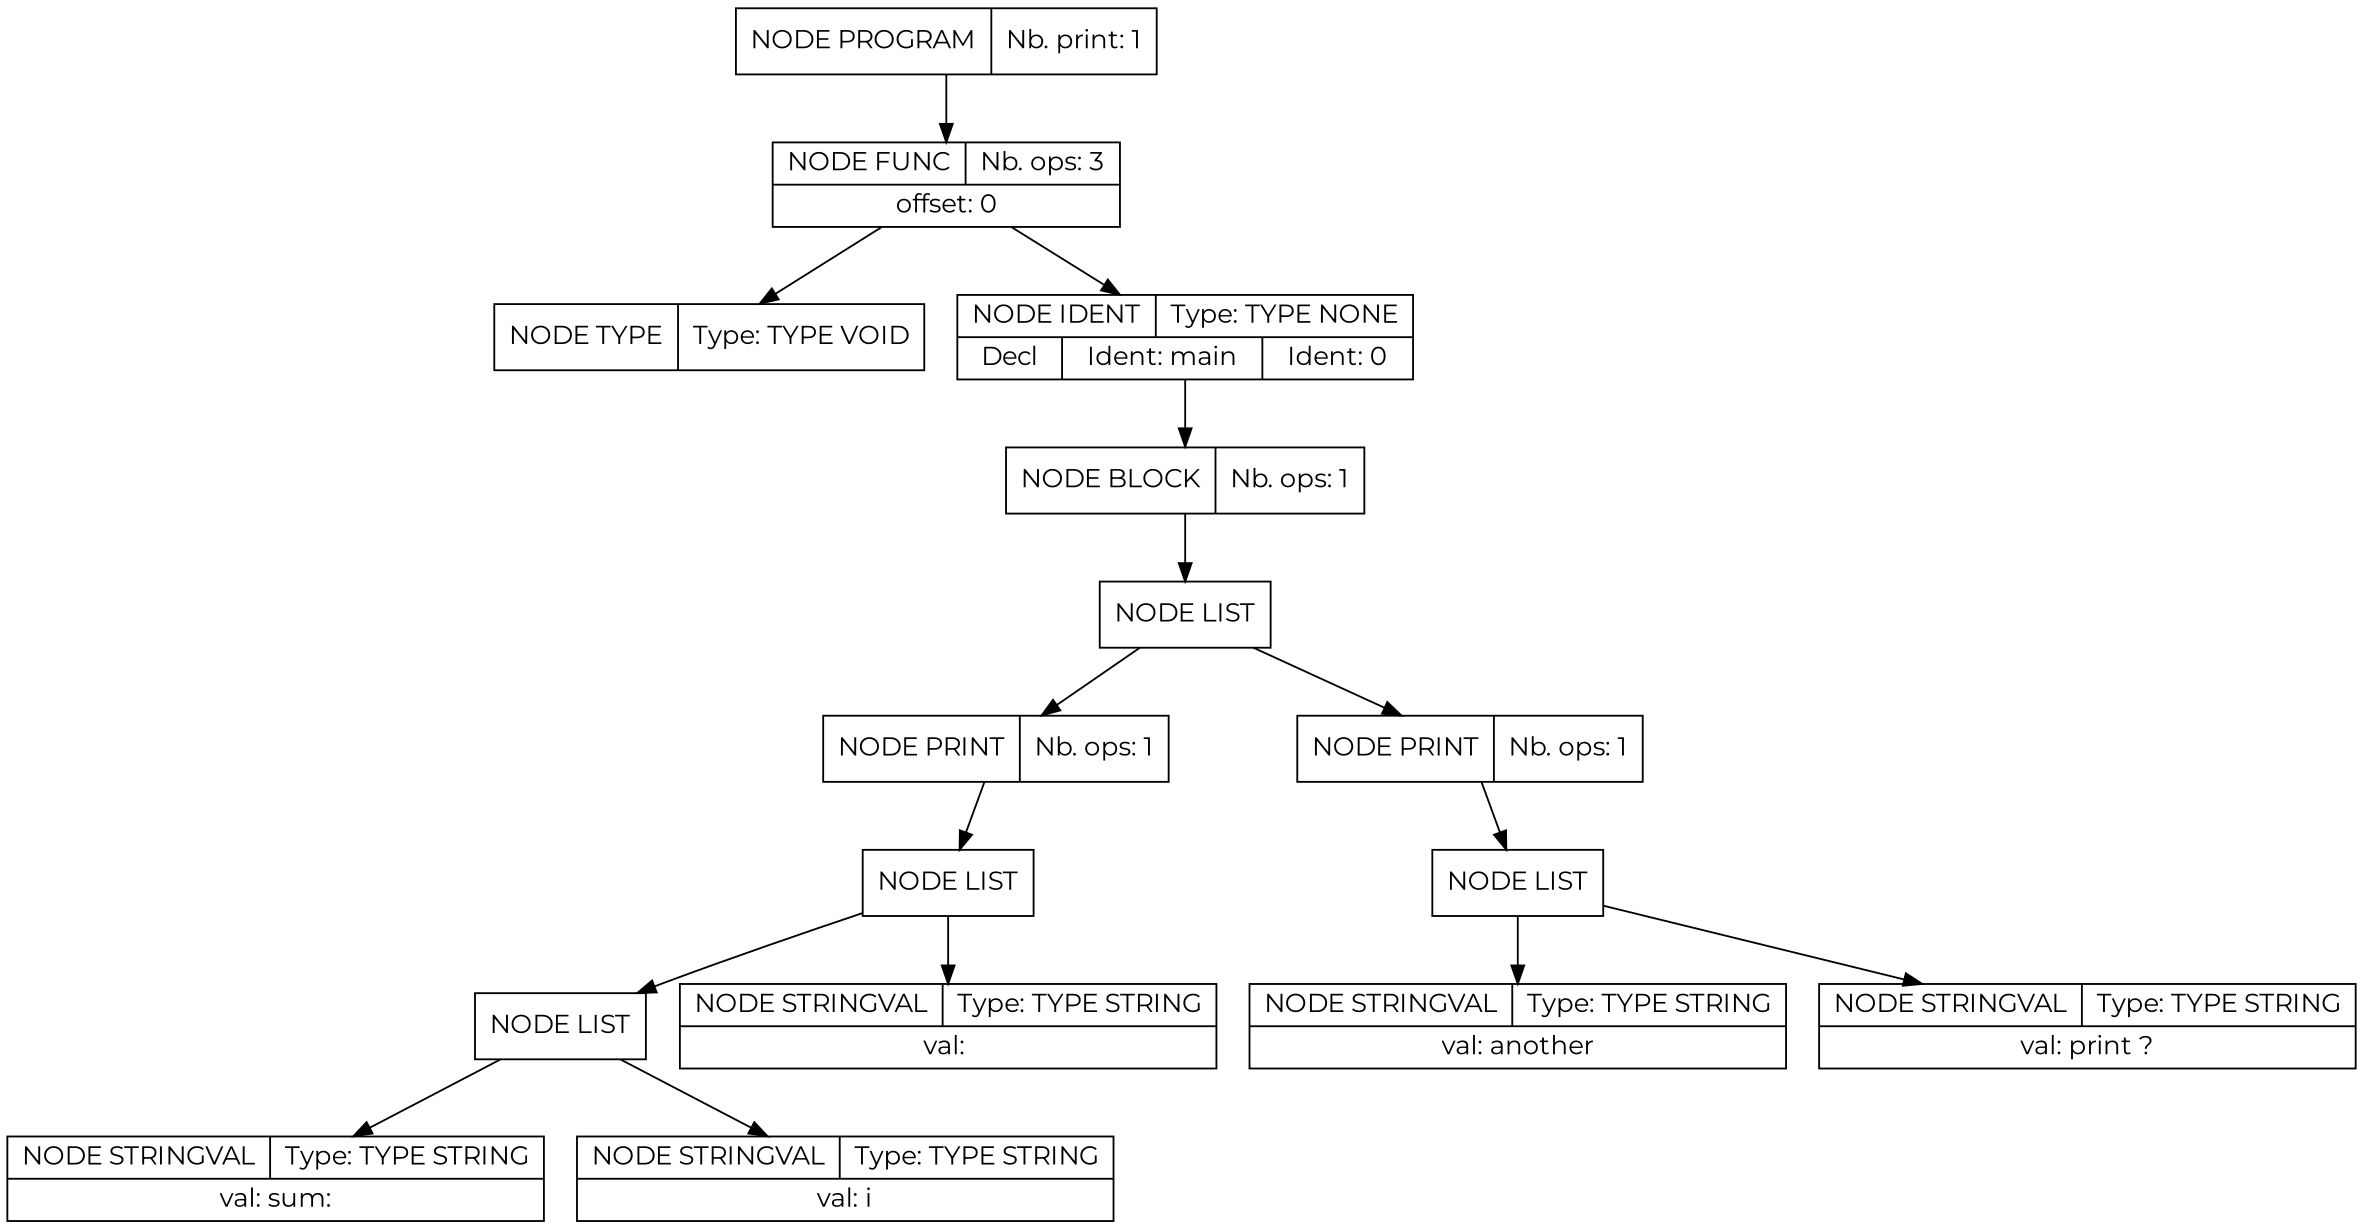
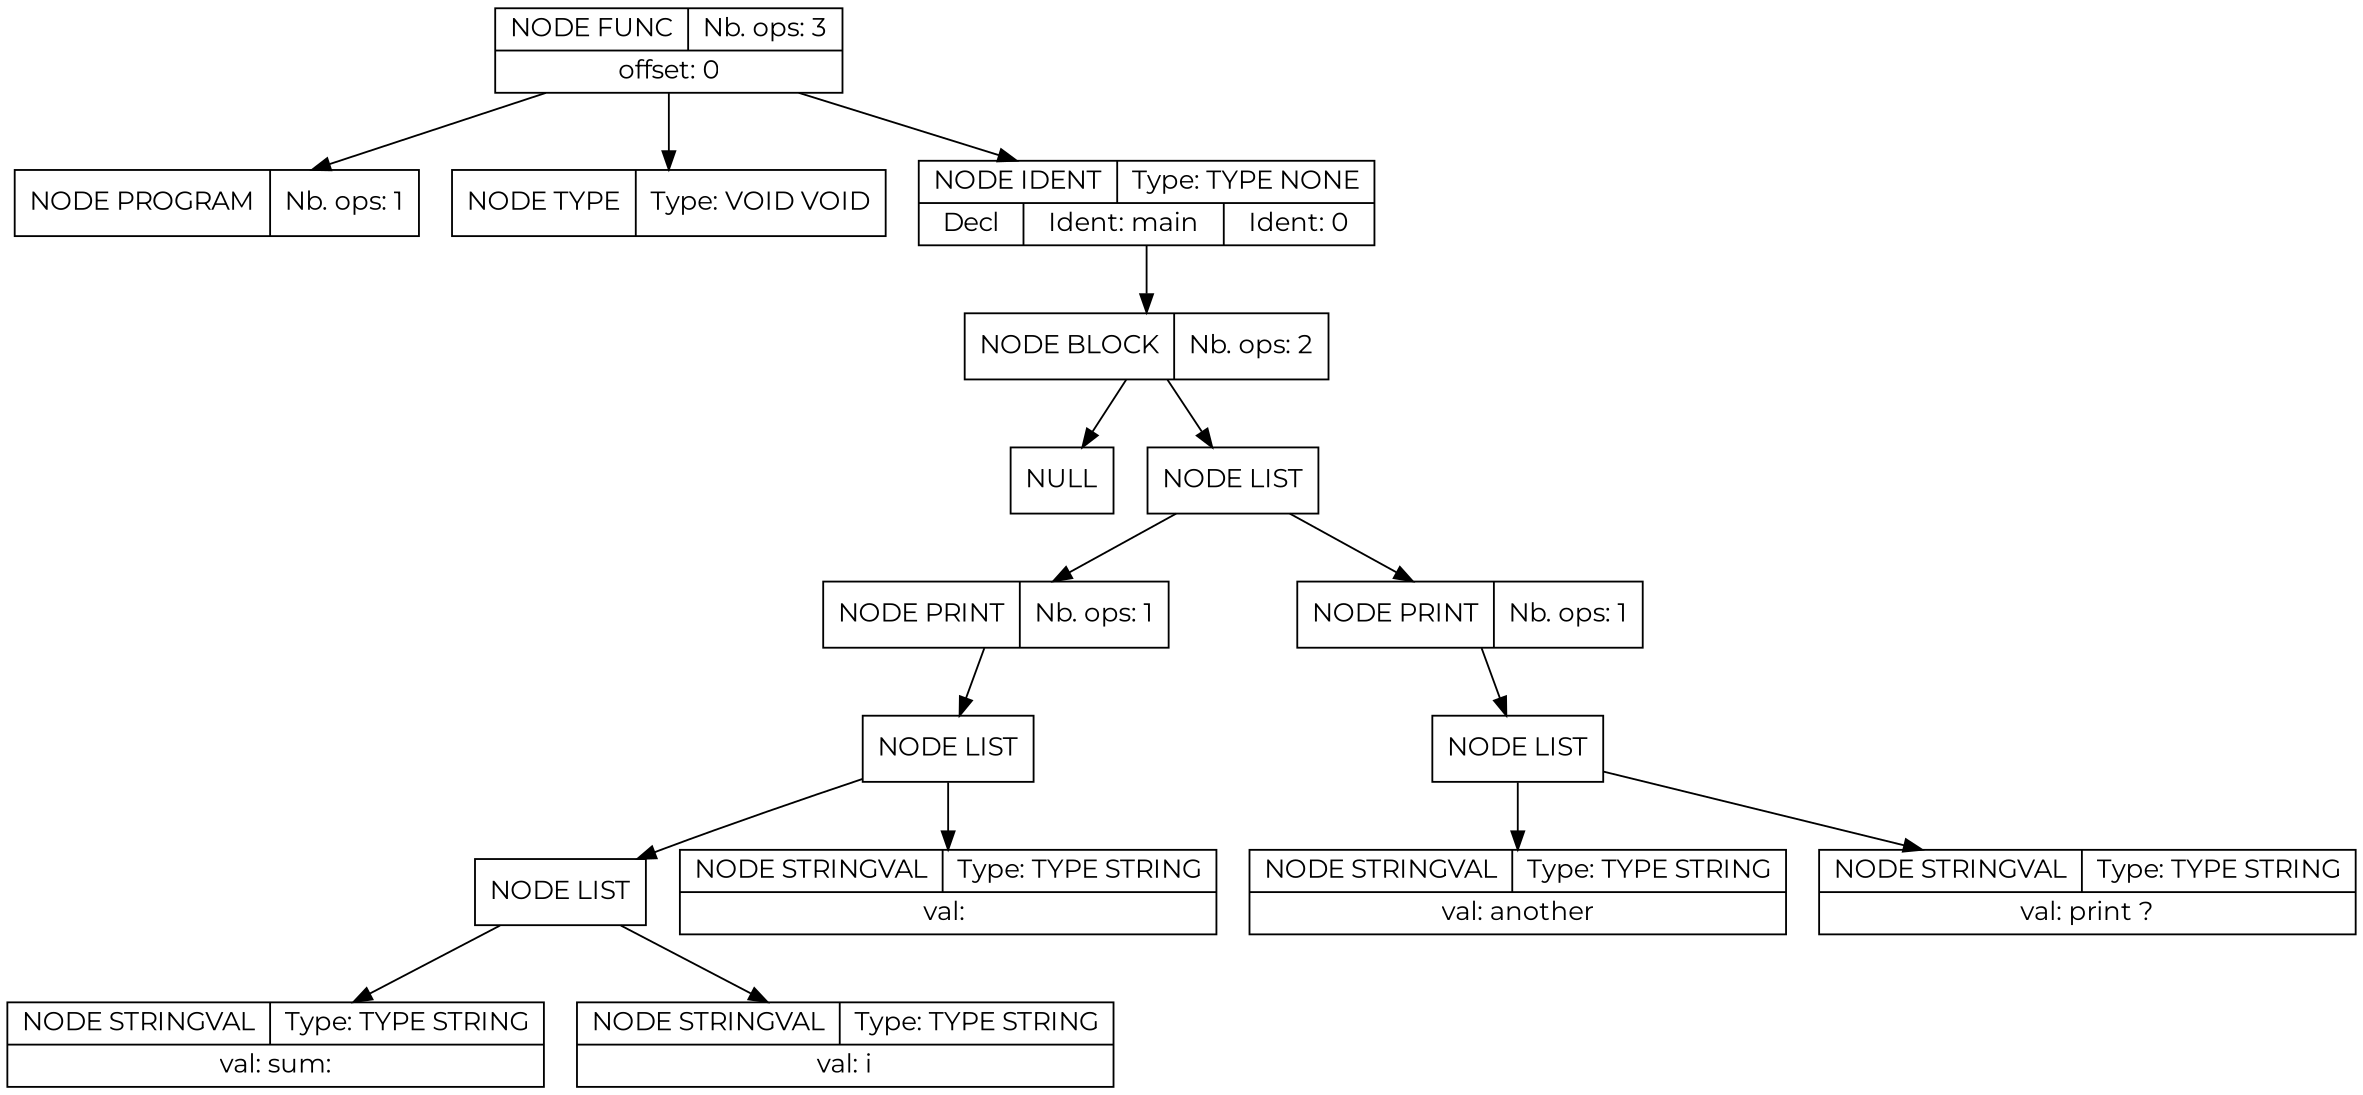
(1074, 40) -> (345, 202)
(946, 99) -> (438, 128)
(801, 336) -> (761, 202)
(1290, 480) -> (1251, 345)
none -> (1062, 481)
